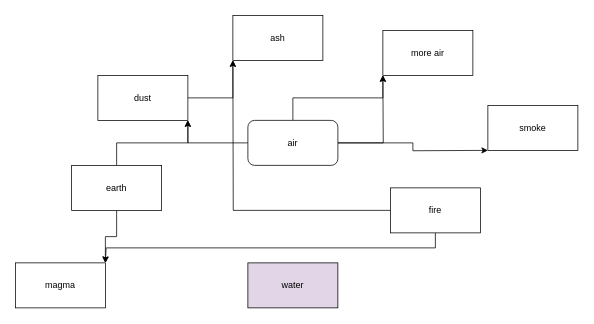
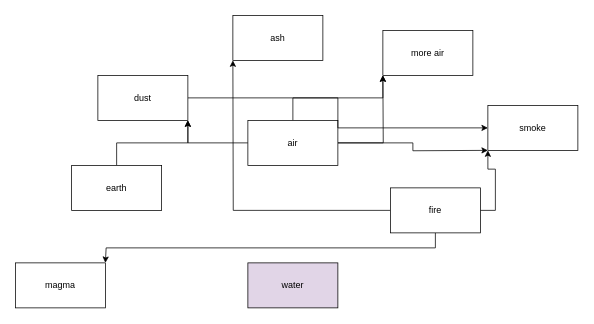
(230, 98) -> (338, 121)
(293, 143) -> (293, 143)
none -> (495, 196)
(117, 234) -> none
